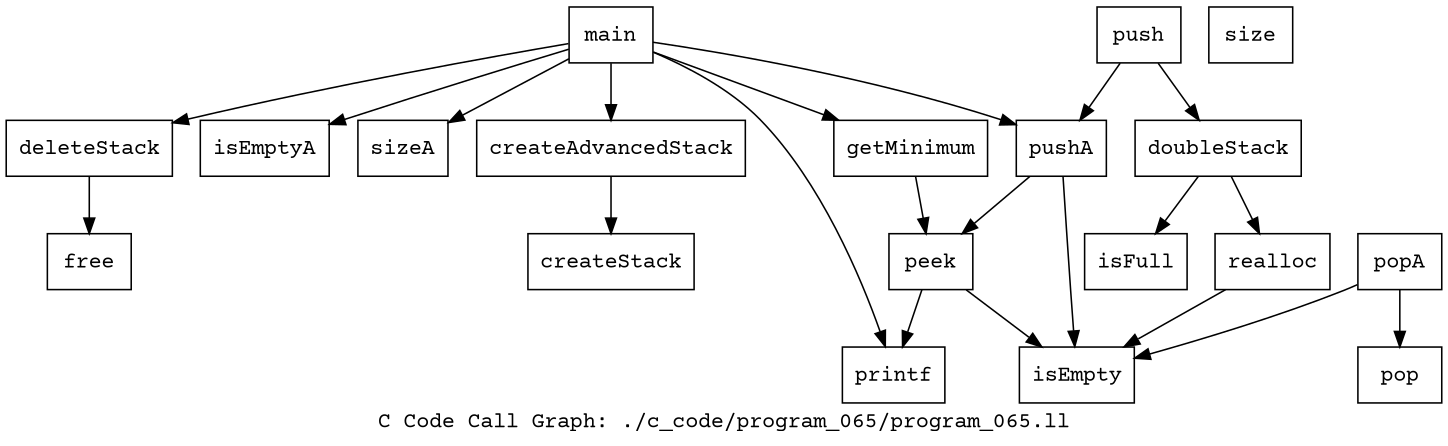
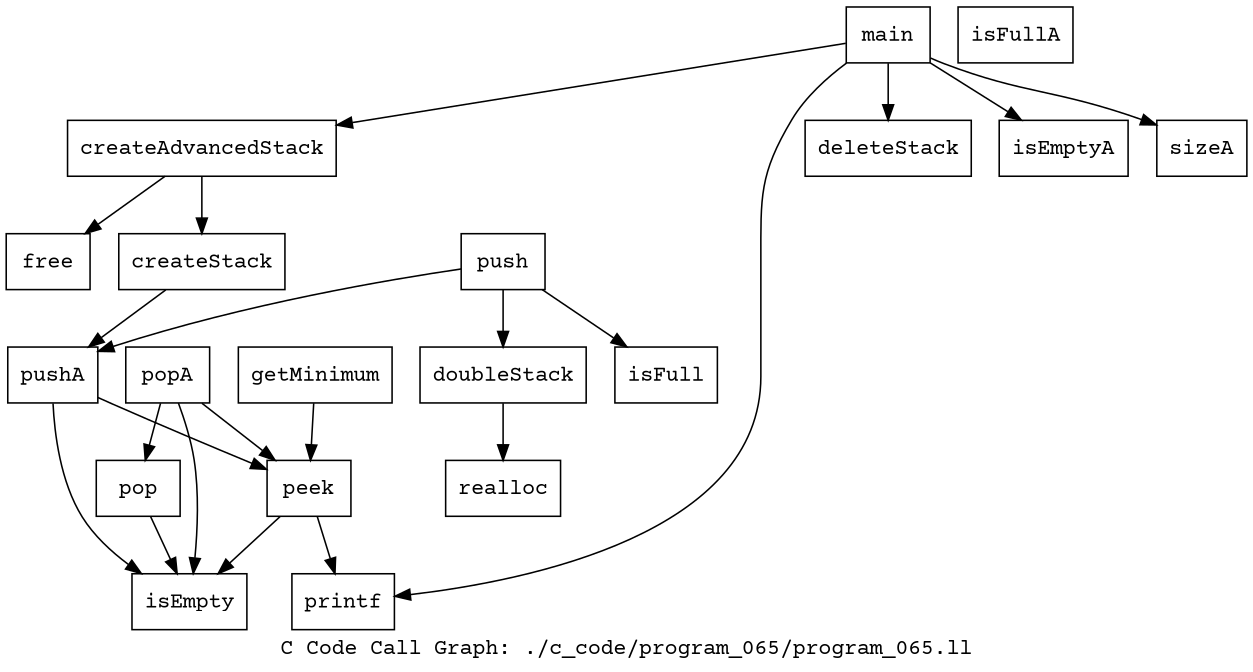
none -> (1016, 35)
(1251, 35) -> none
(829, 74) -> (133, 314)
(739, 83) -> none
(89, 197) -> (132, 200)
(1182, 199) -> (578, 314)
(1182, 314) -> (161, 538)
none -> (232, 427)
